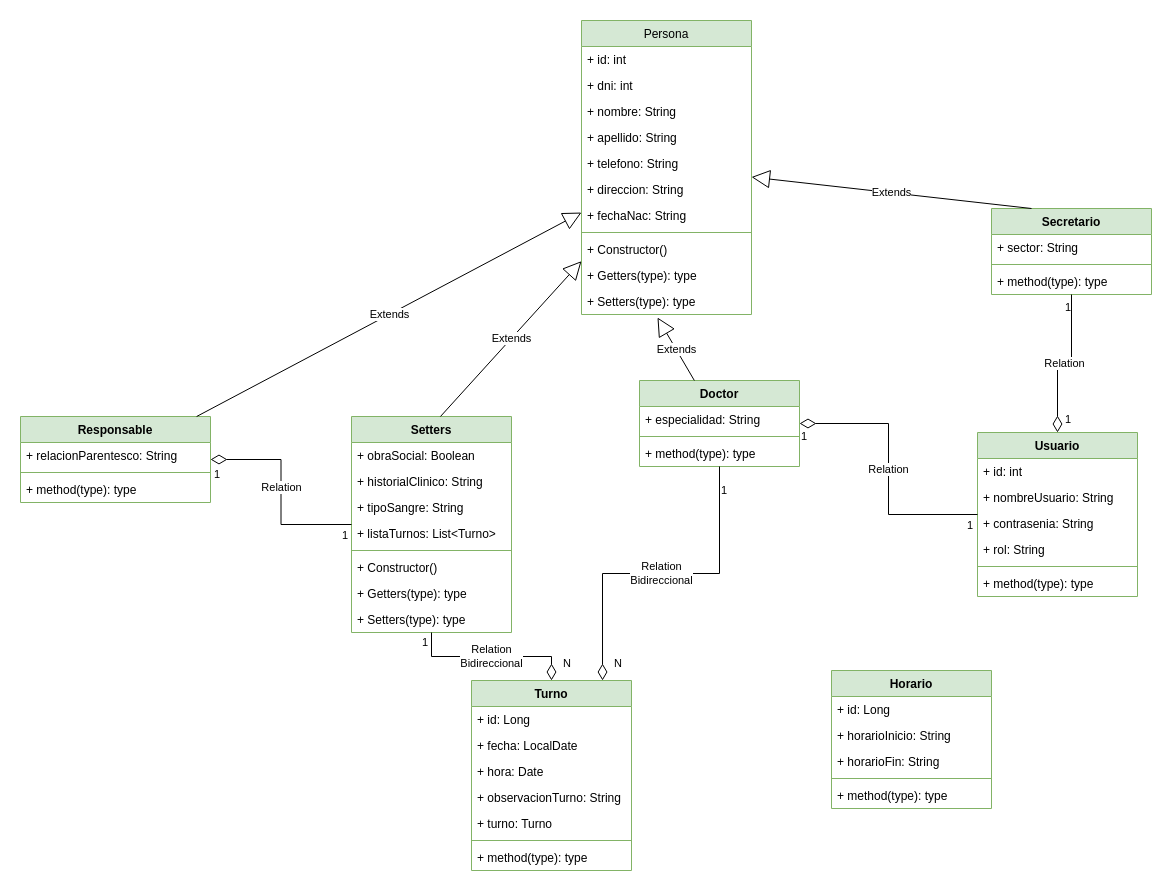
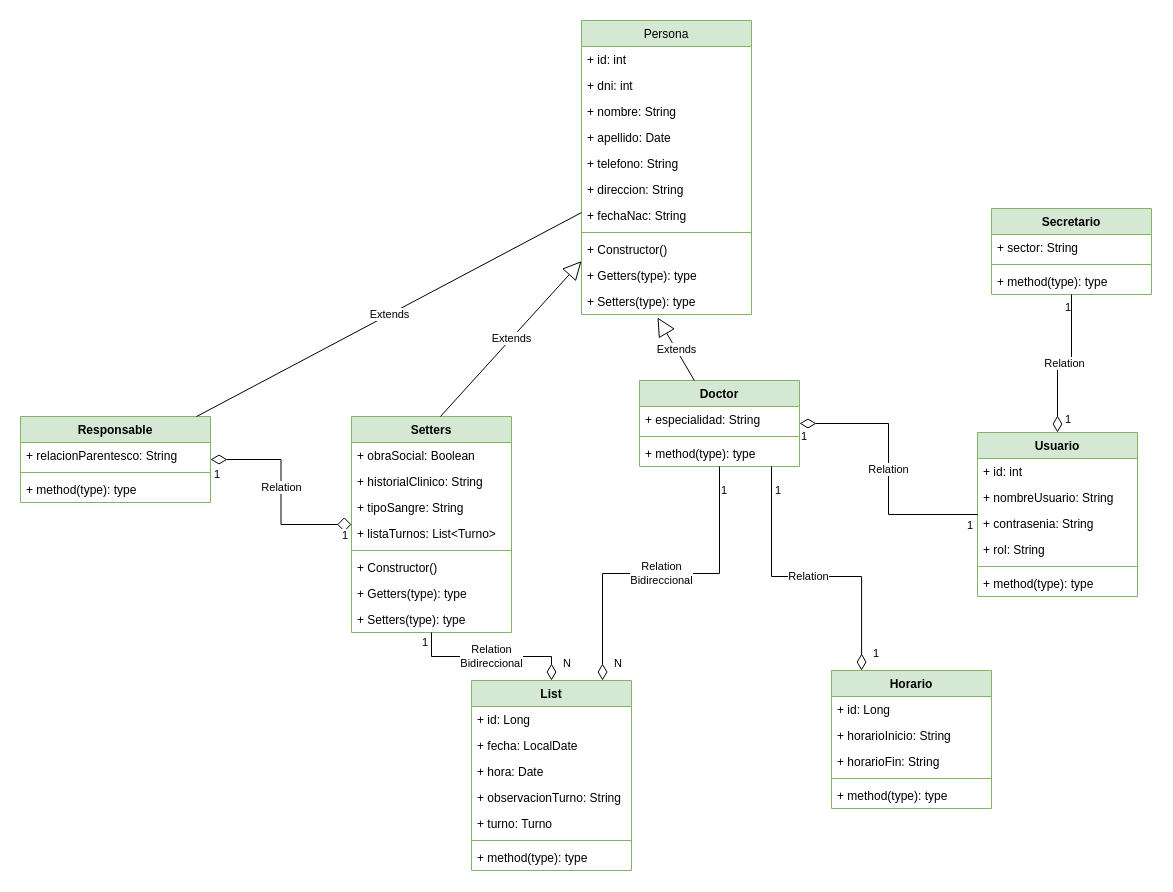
(637, 139) -> (632, 139)
(901, 194) -> none
(565, 221) -> (571, 218)
(342, 525) -> (337, 525)
none -> (802, 577)
(552, 695) -> (552, 695)
